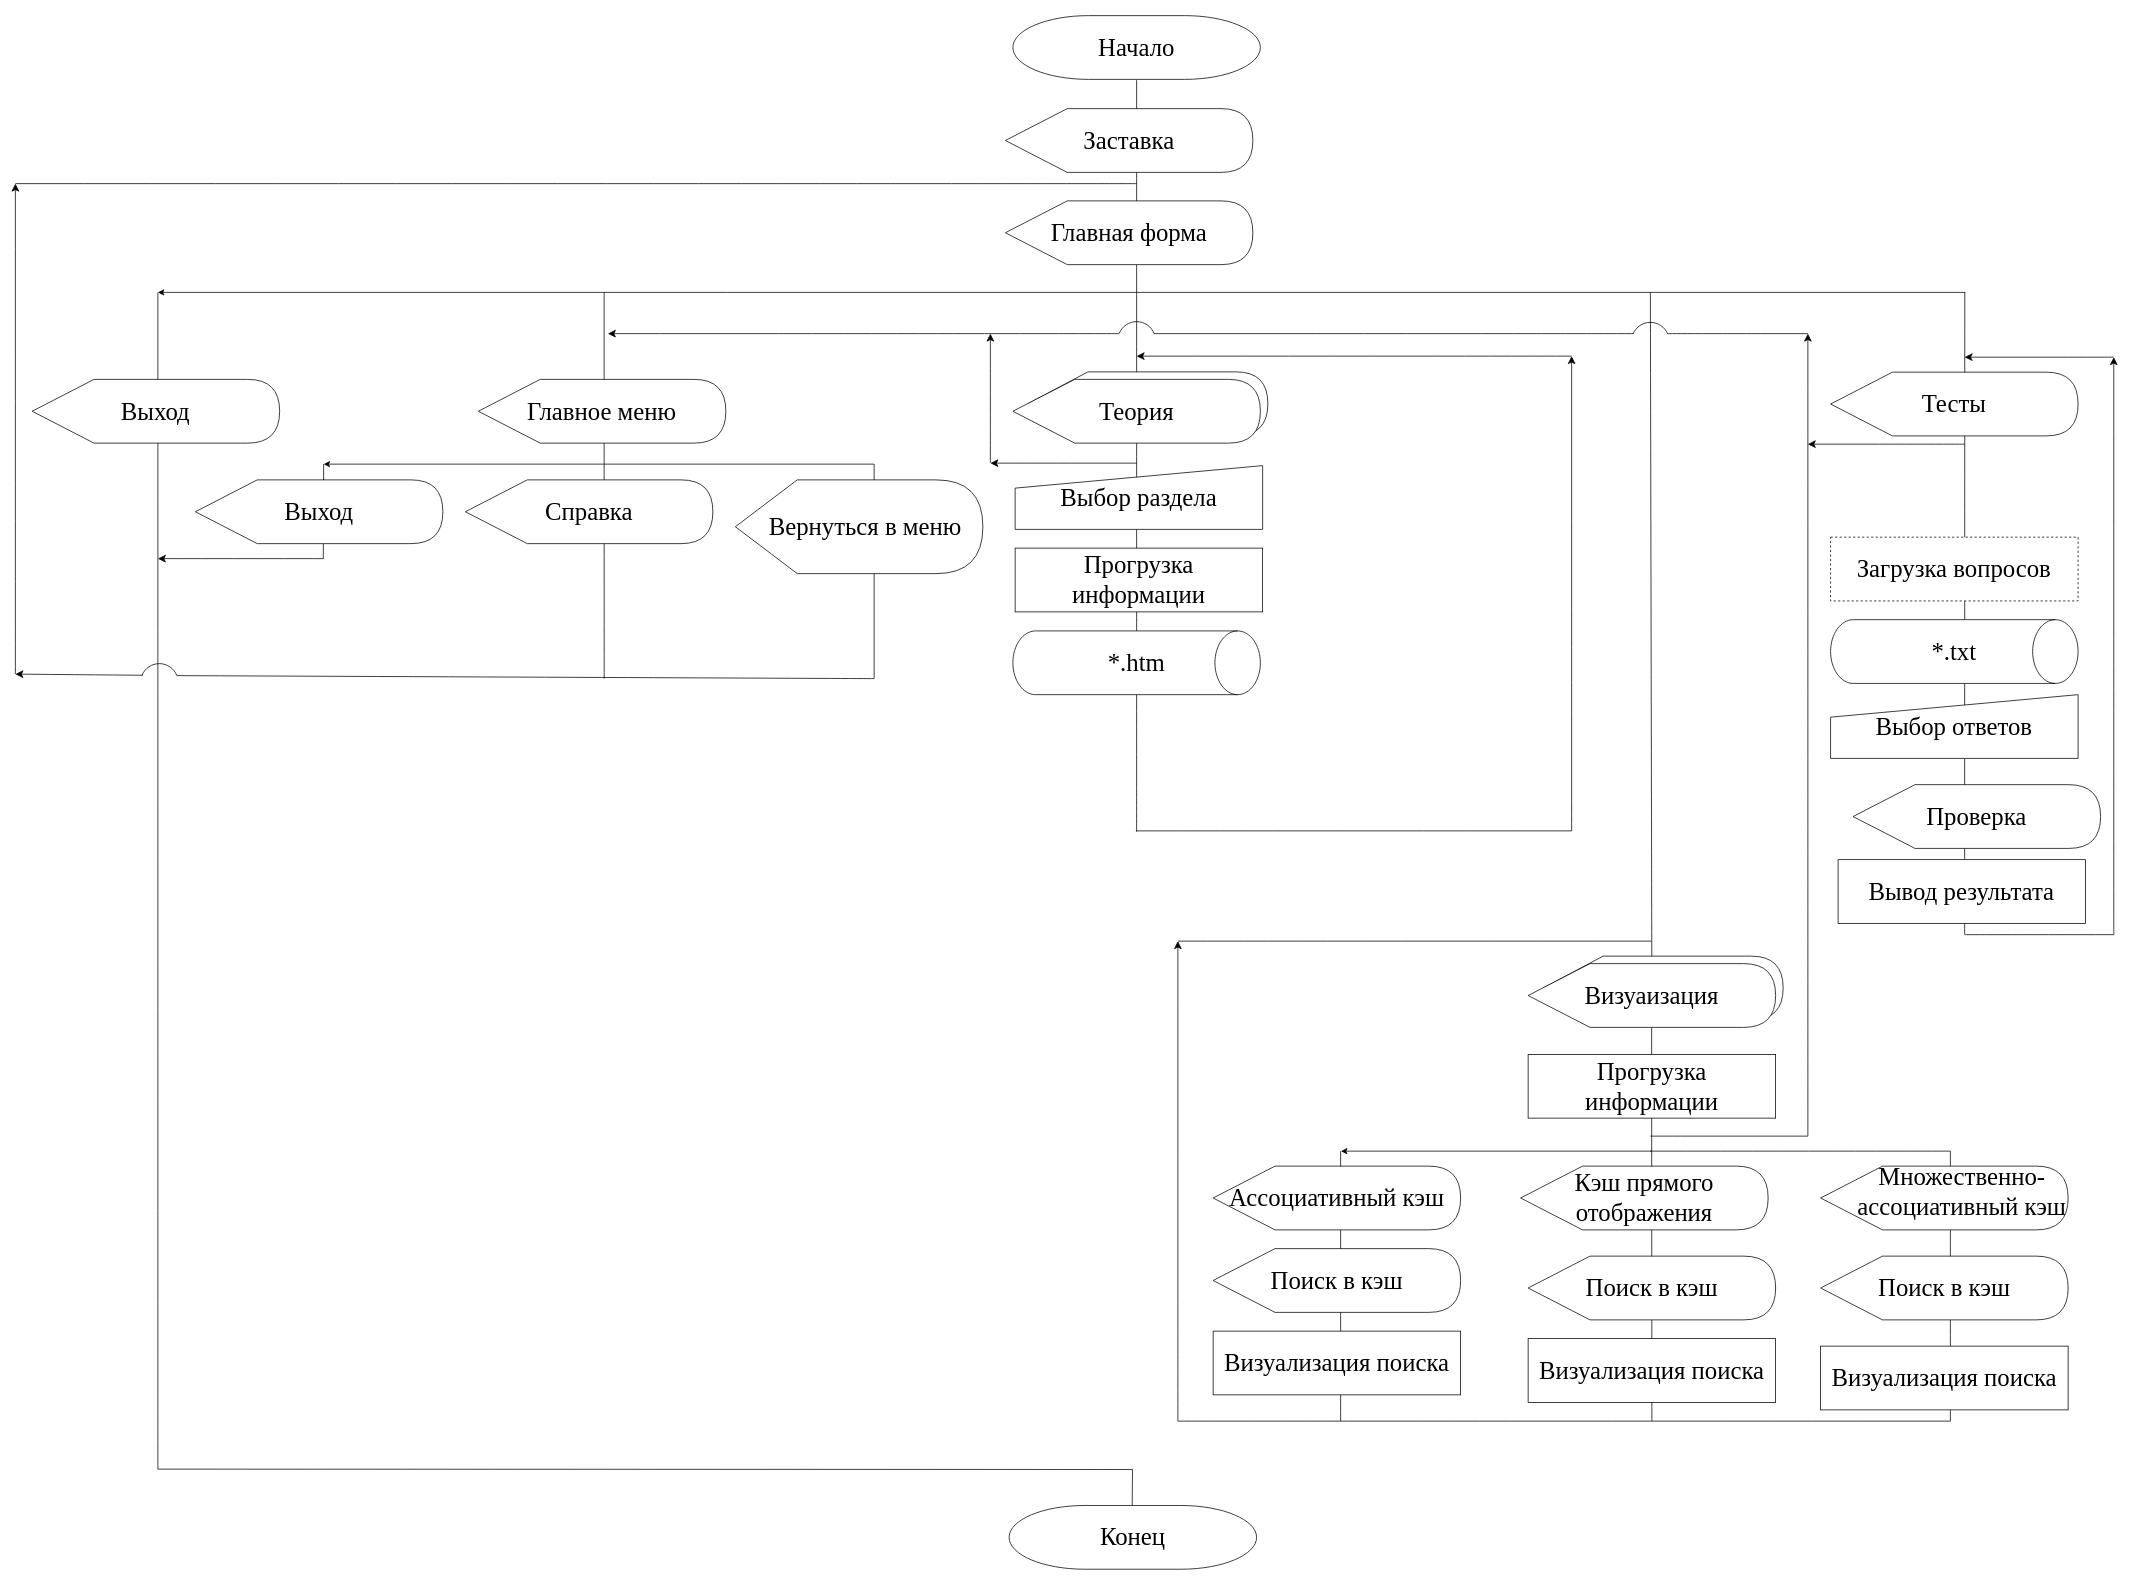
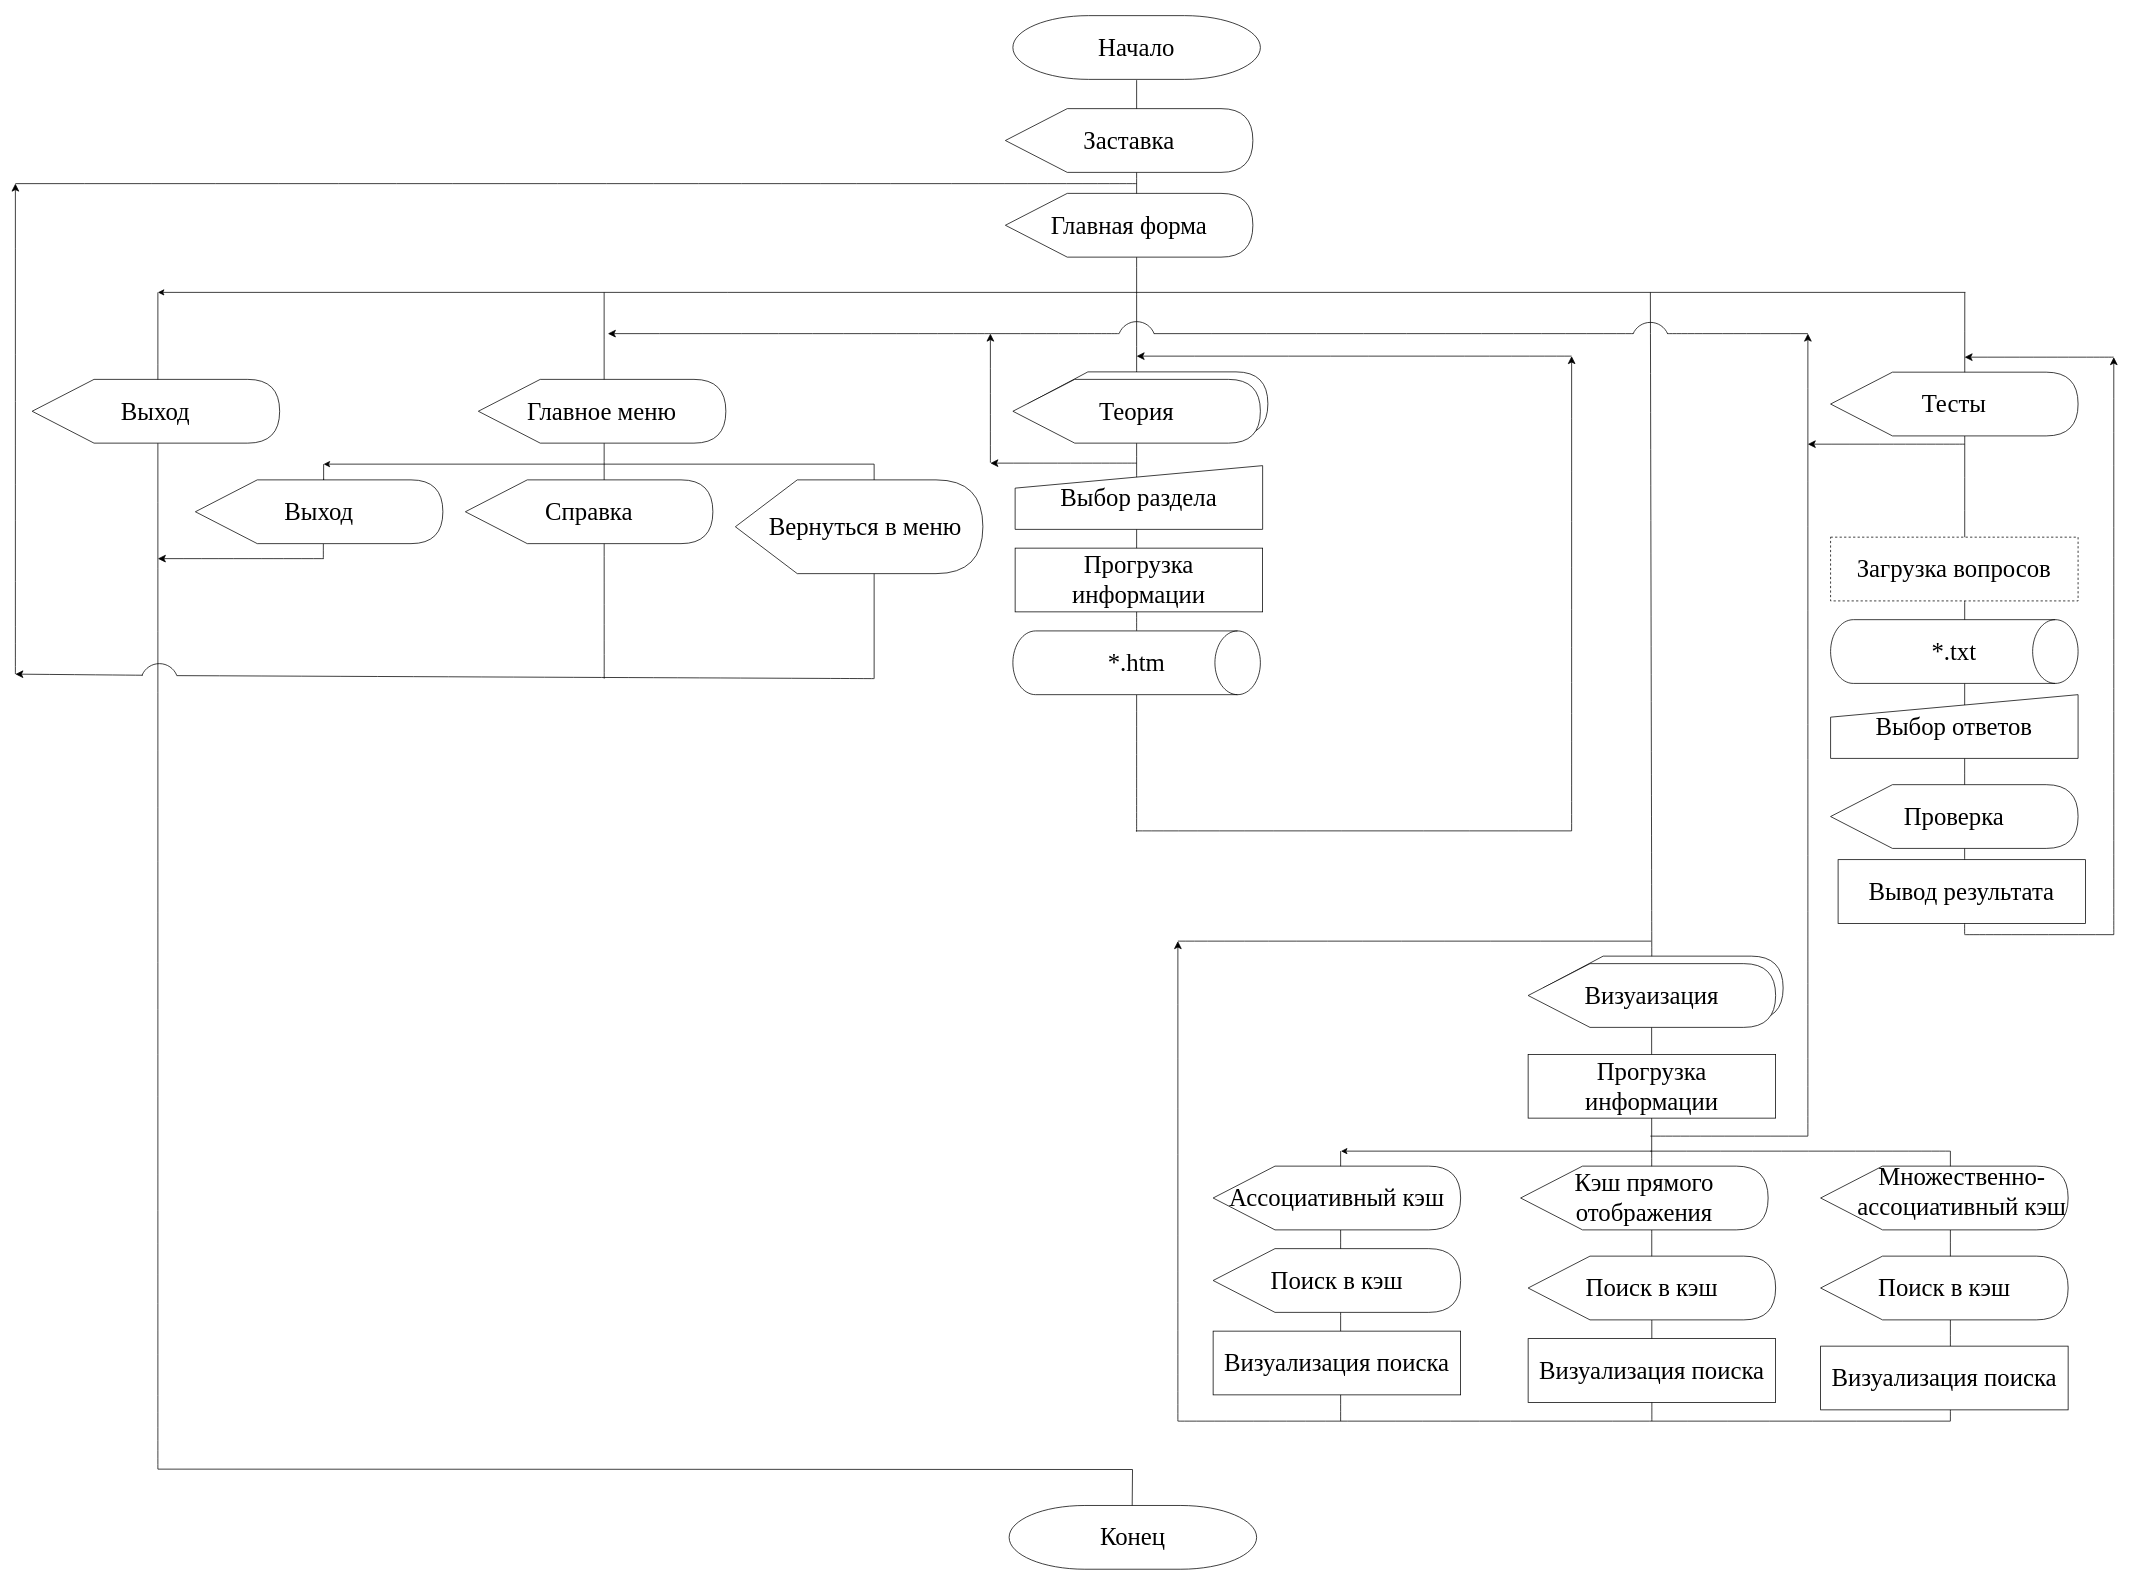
(1129, 233) -> (1129, 225)
(1977, 816) -> (1954, 816)
